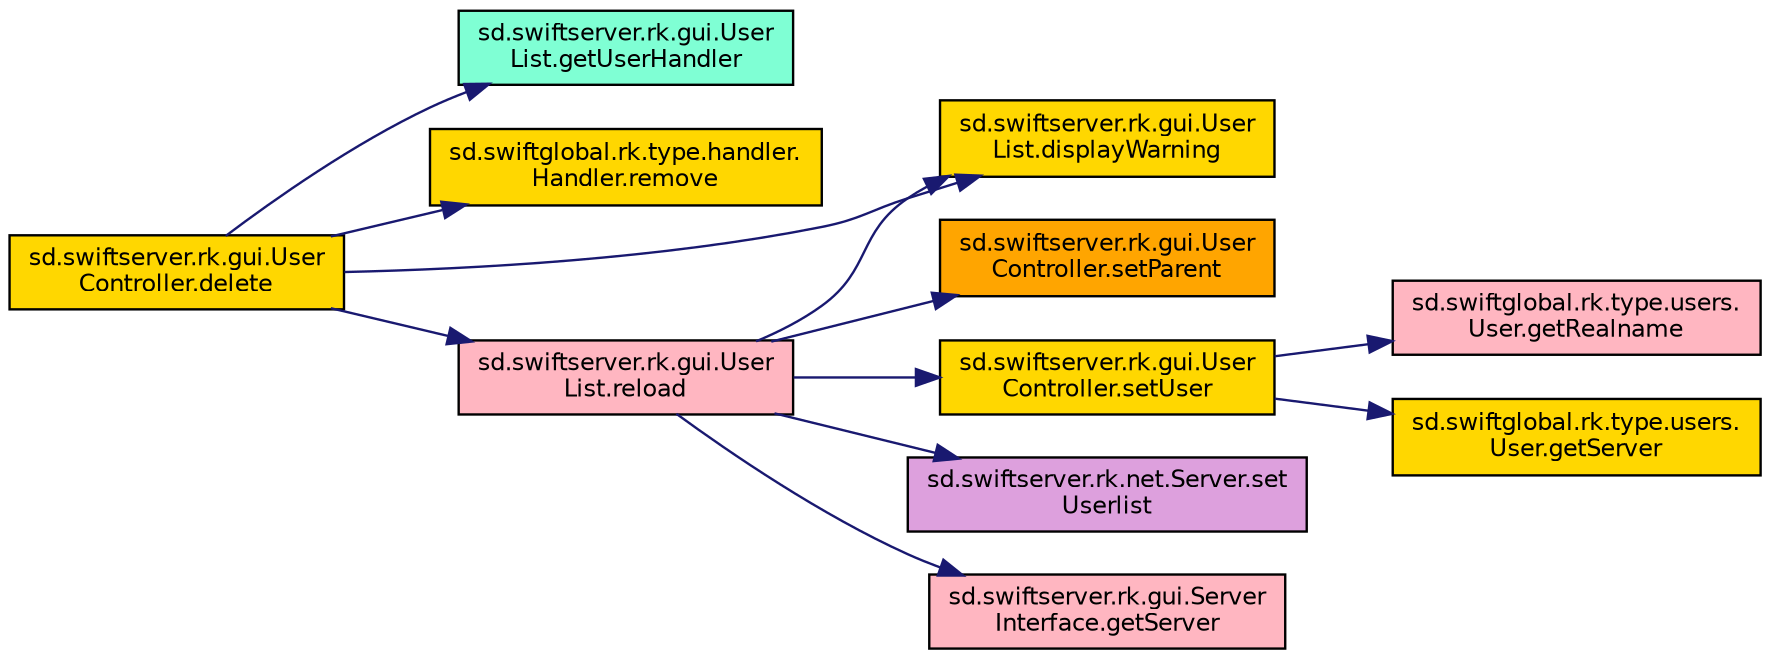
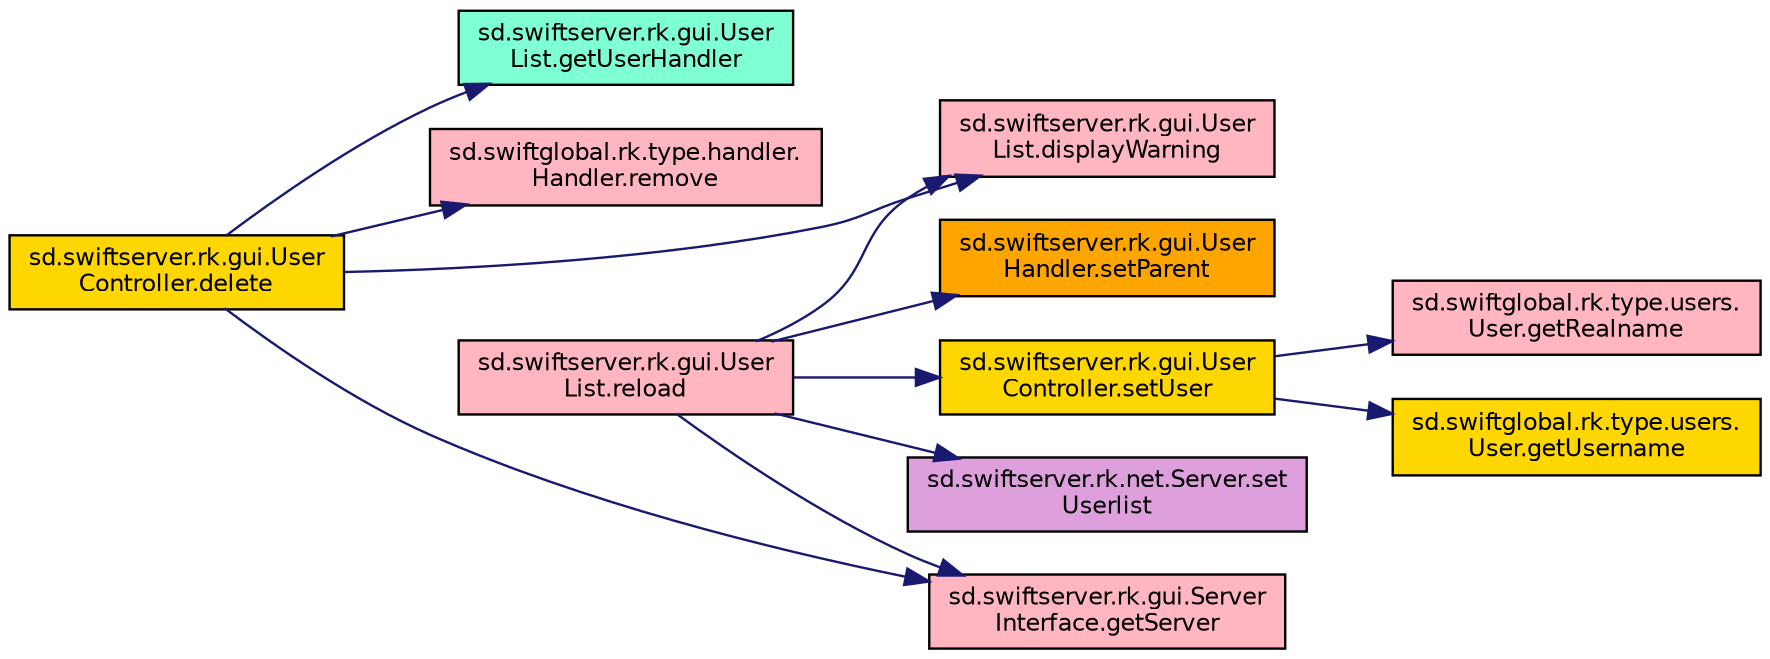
(1107, 139) -> (1107, 139)
(626, 167) -> (626, 167)
(1107, 258) -> (1107, 258)
(389, 322) -> (549, 481)
(1577, 437) -> (1577, 437)
